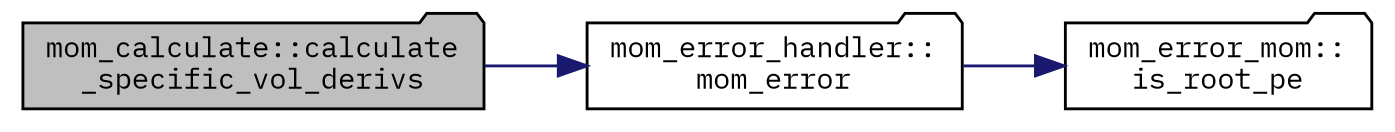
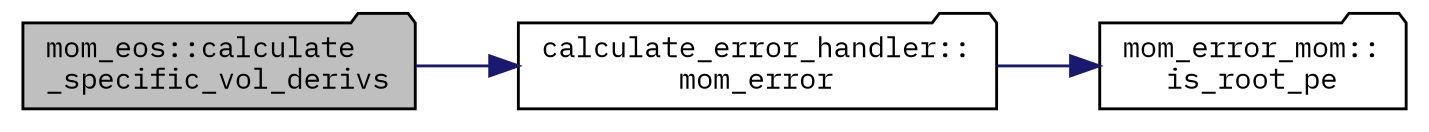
(253, 66) -> (219, 66)
(775, 66) -> (757, 66)
